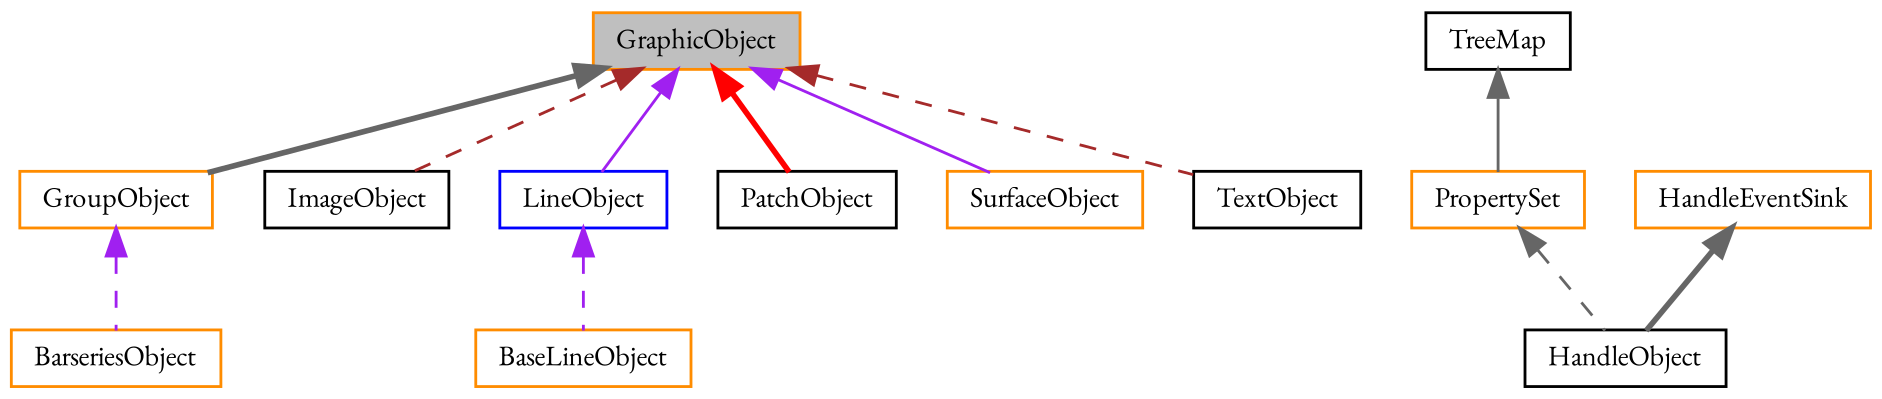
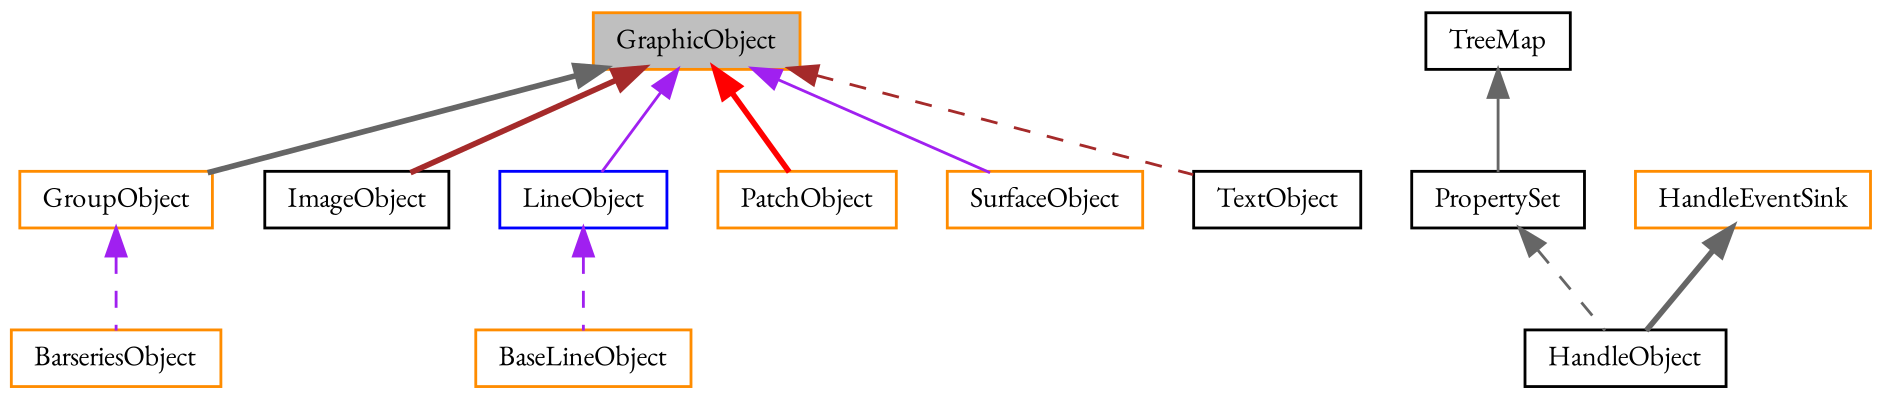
(513, 126) -> (513, 126)
(807, 200) -> (807, 200)
(1498, 200) -> (1498, 200)
